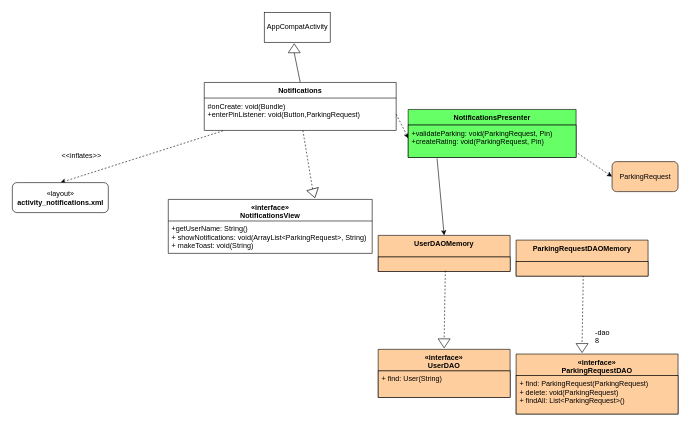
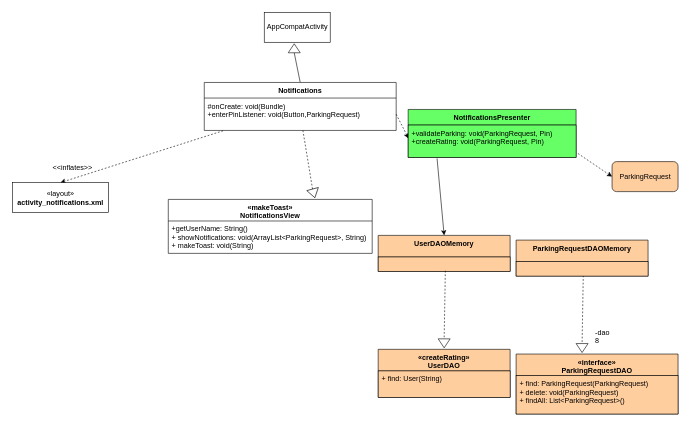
(81, 156) -> (72, 168)
(60, 198) -> (60, 198)
(270, 208) -> (270, 208)
(444, 358) -> (444, 358)
